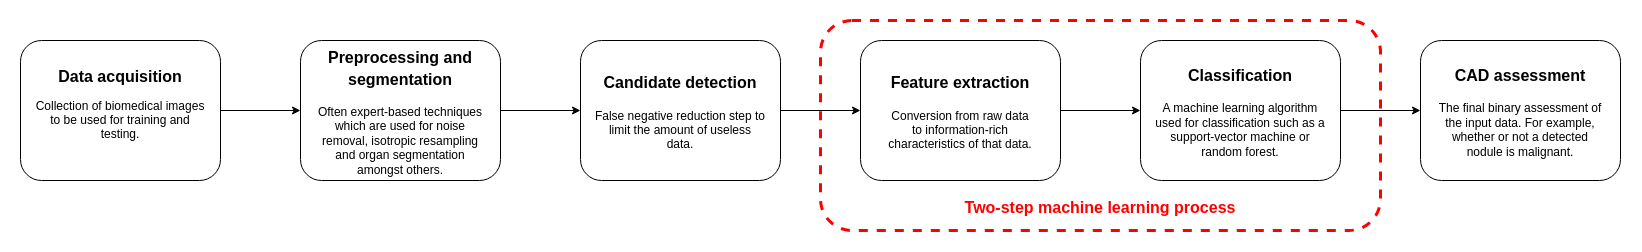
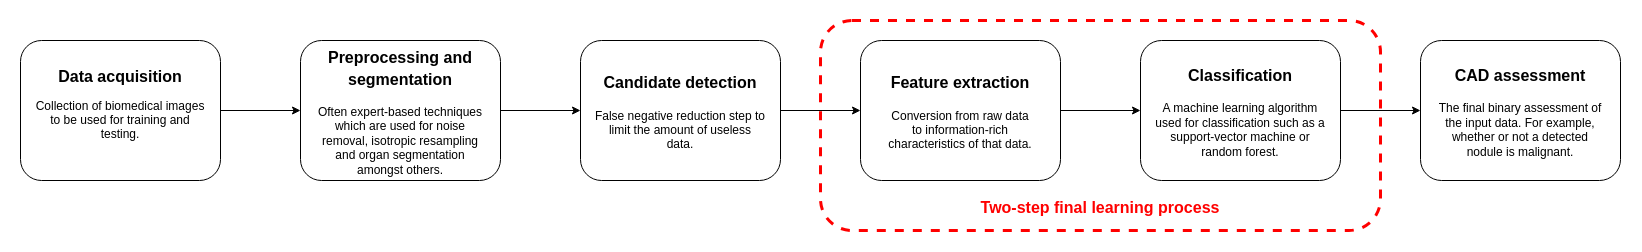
(1101, 206) -> (1101, 206)
